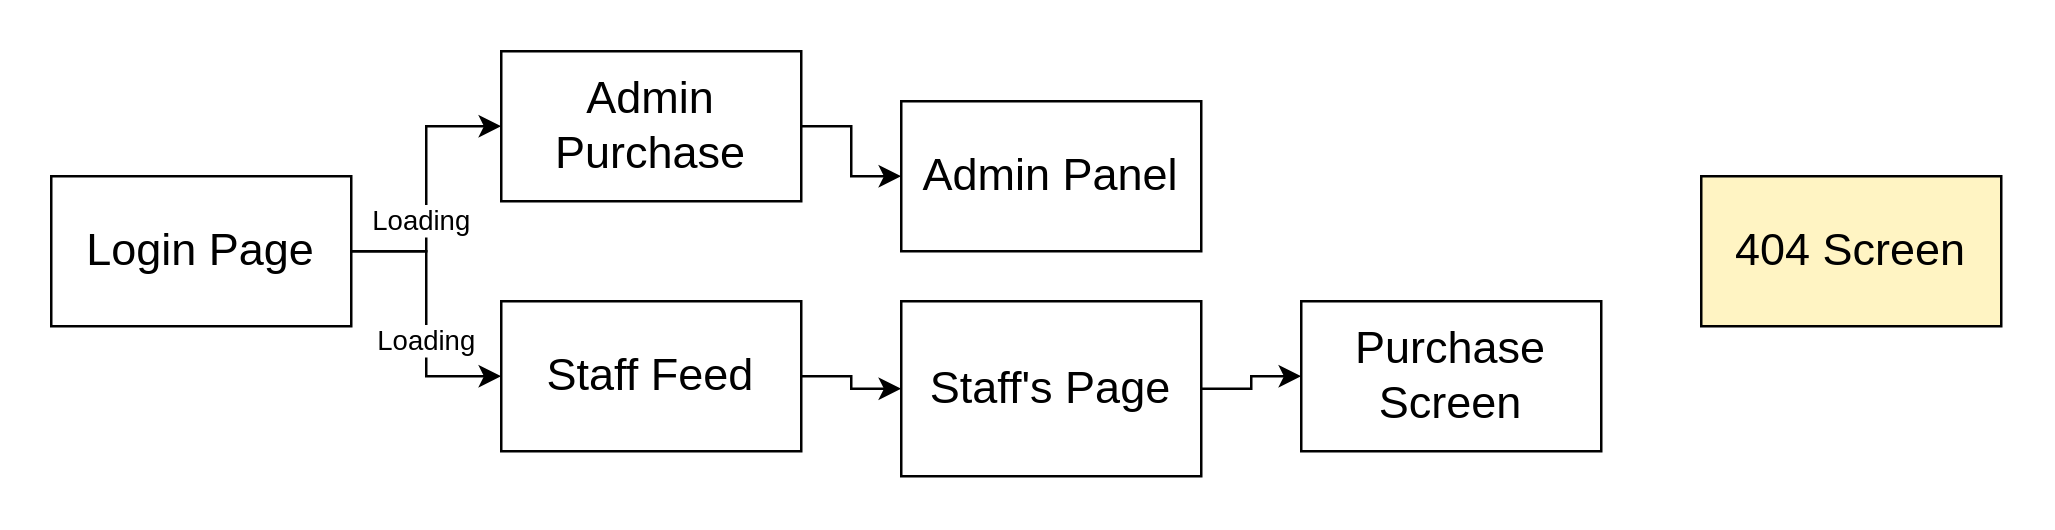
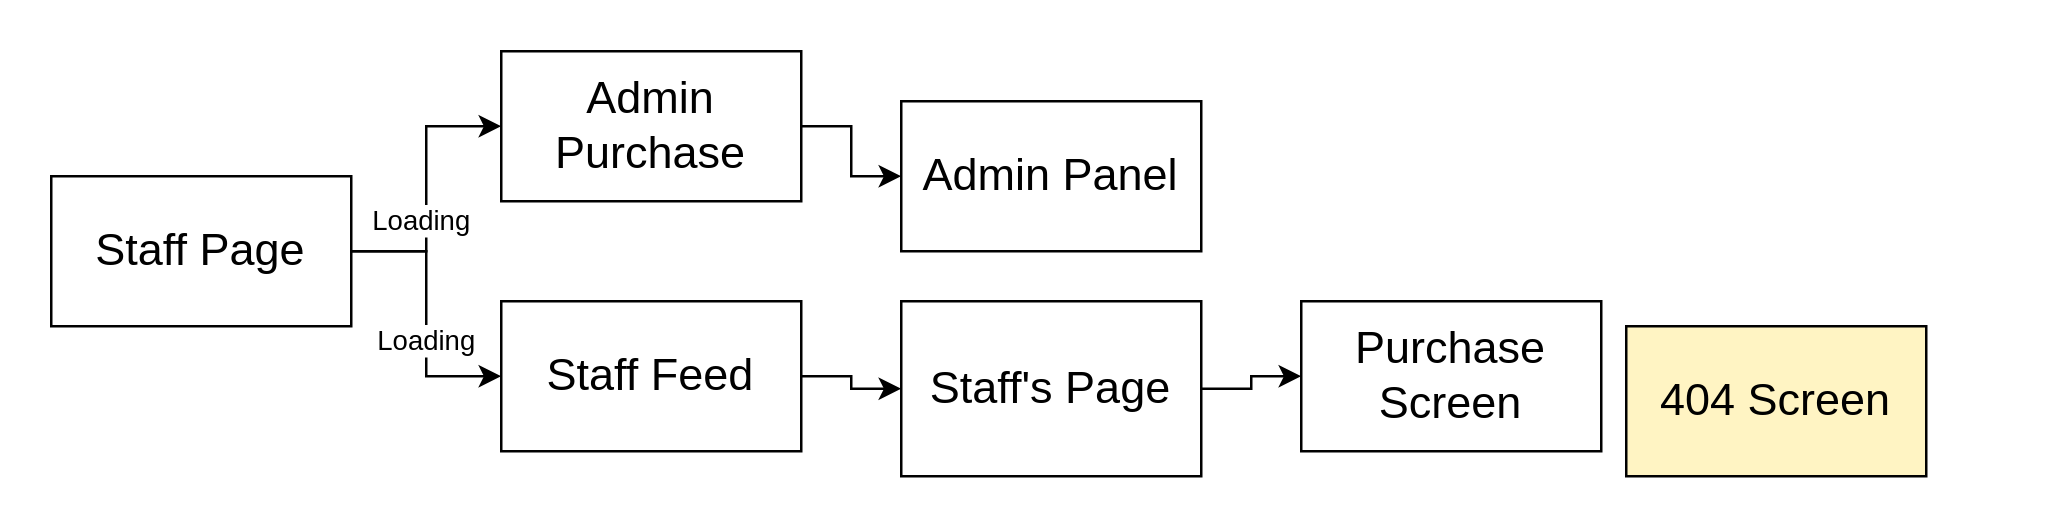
(201, 251) -> (201, 251)
(1851, 251) -> (1776, 401)
